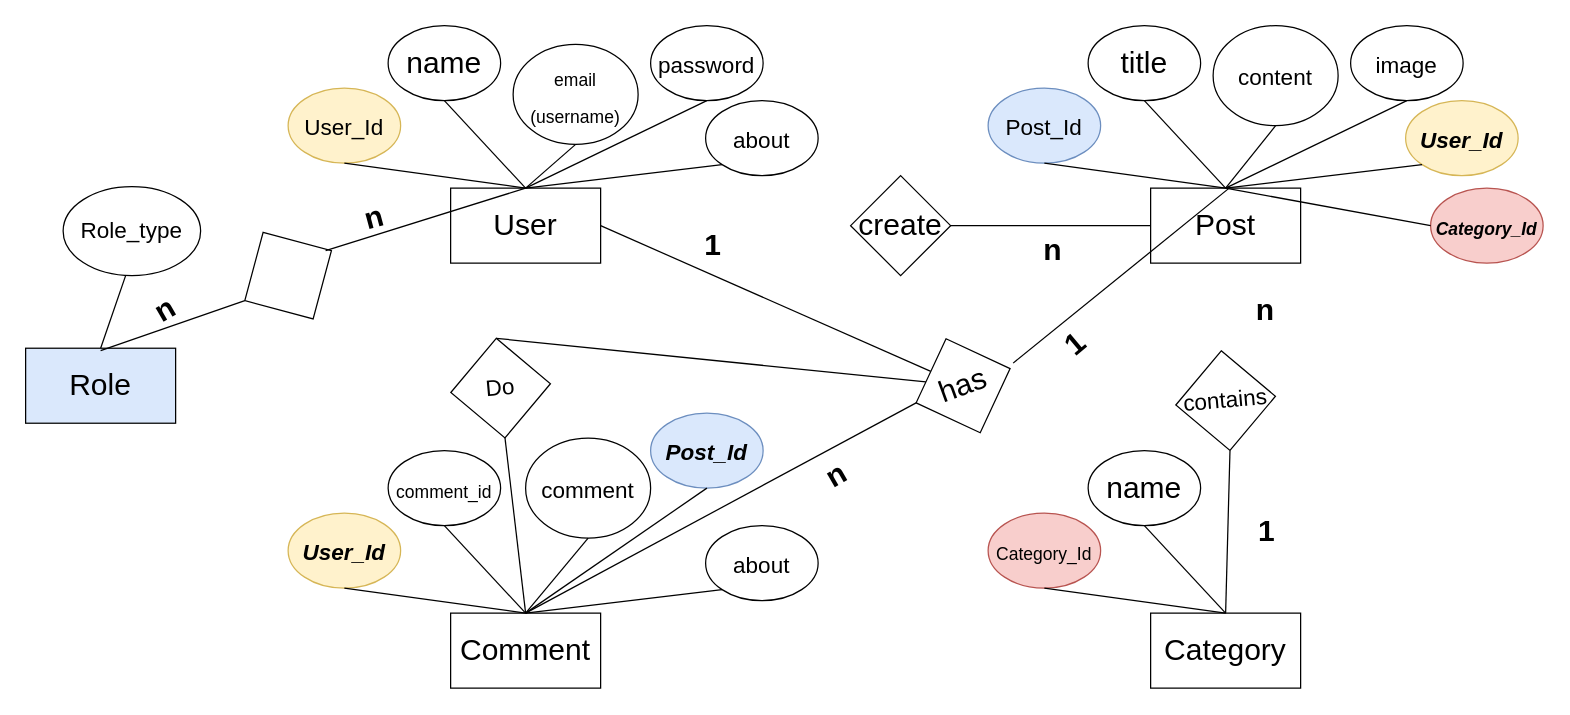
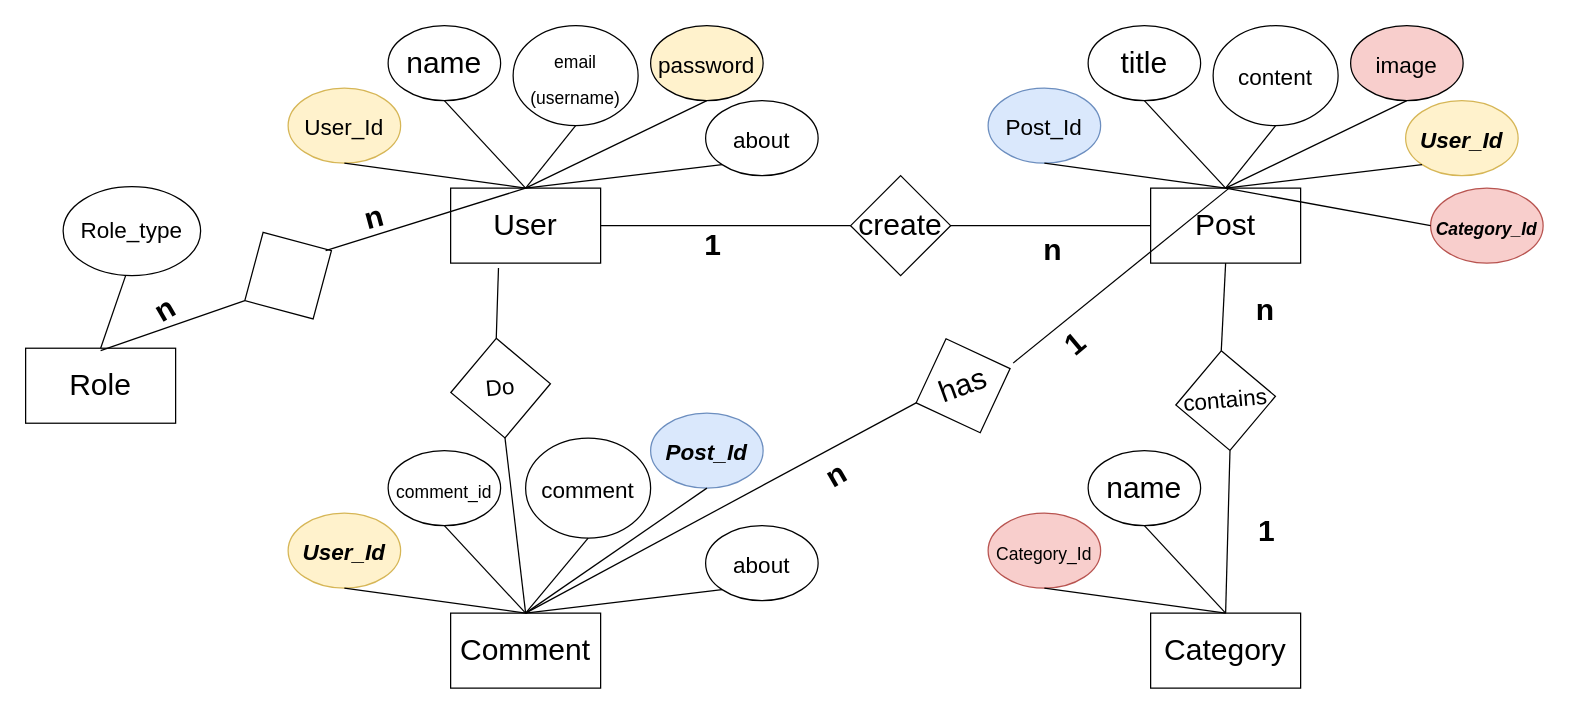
(707, 63) -> (707, 63)
(1407, 63) -> (1407, 63)
(576, 94) -> (576, 76)
(766, 299) -> (726, 226)
none -> (1223, 307)
(711, 360) -> (497, 303)
(101, 386) -> (101, 386)
